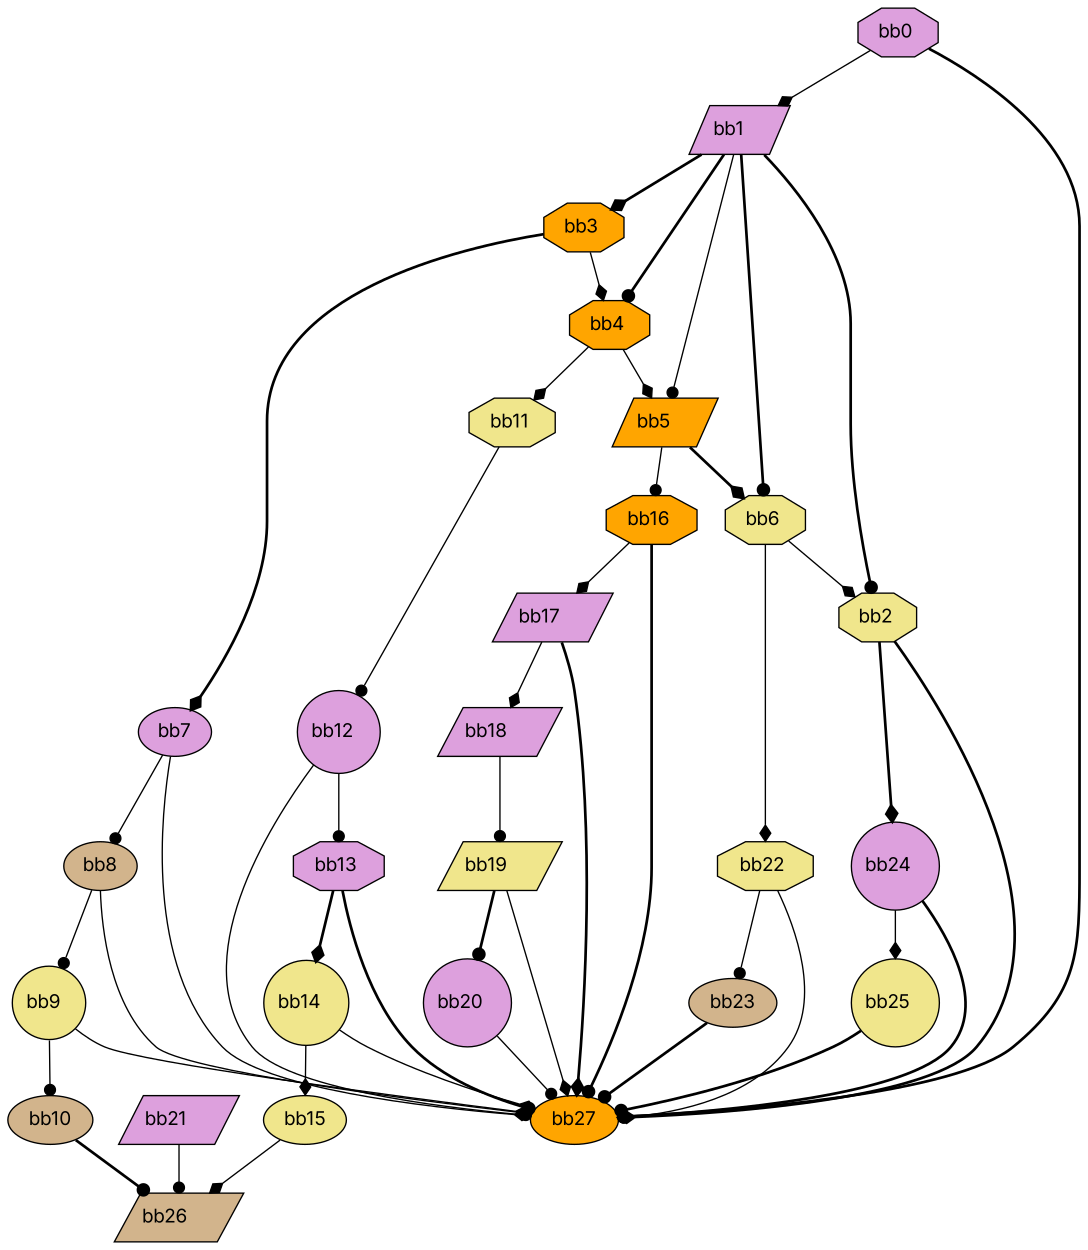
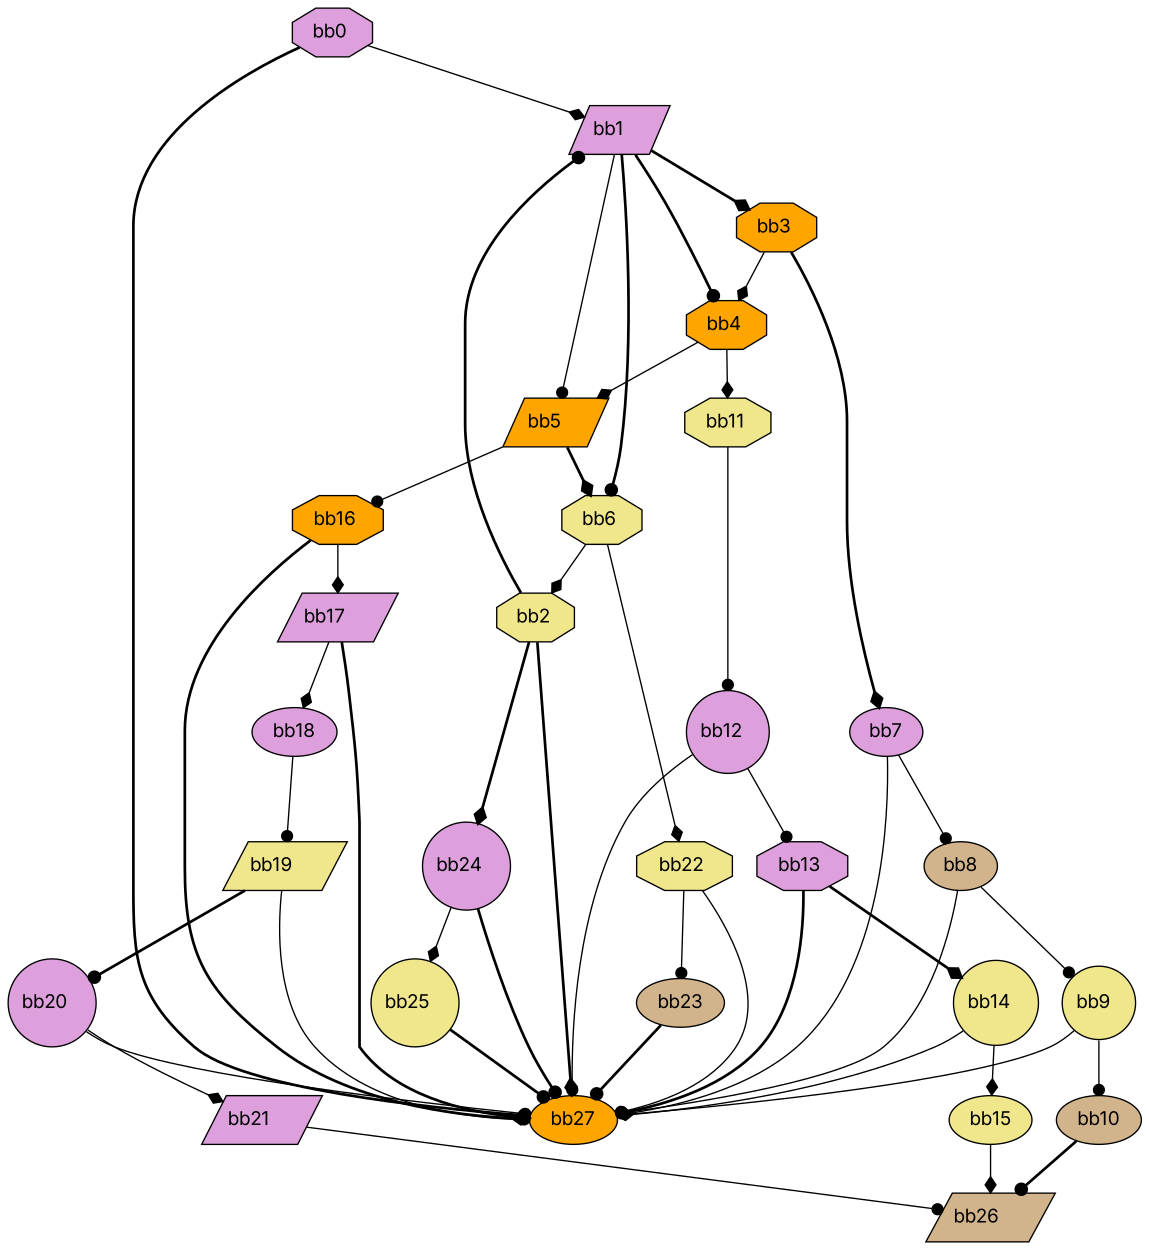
(851, 356) -> (465, 362)
(500, 732) -> (295, 732)
none -> (153, 1068)
